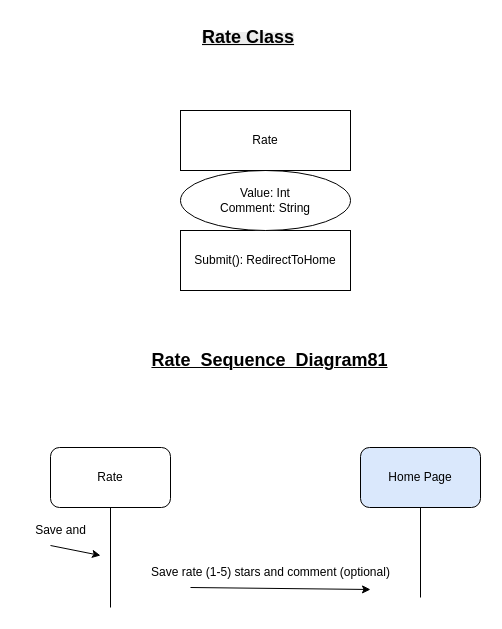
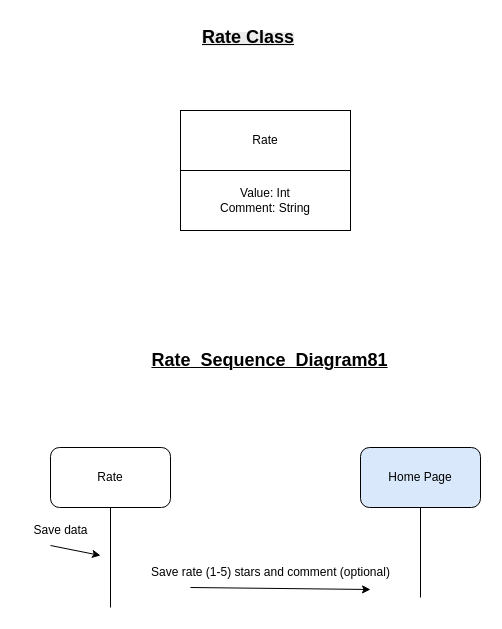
(266, 201) -> (266, 201)
(266, 261) -> none
(61, 531) -> (61, 531)
